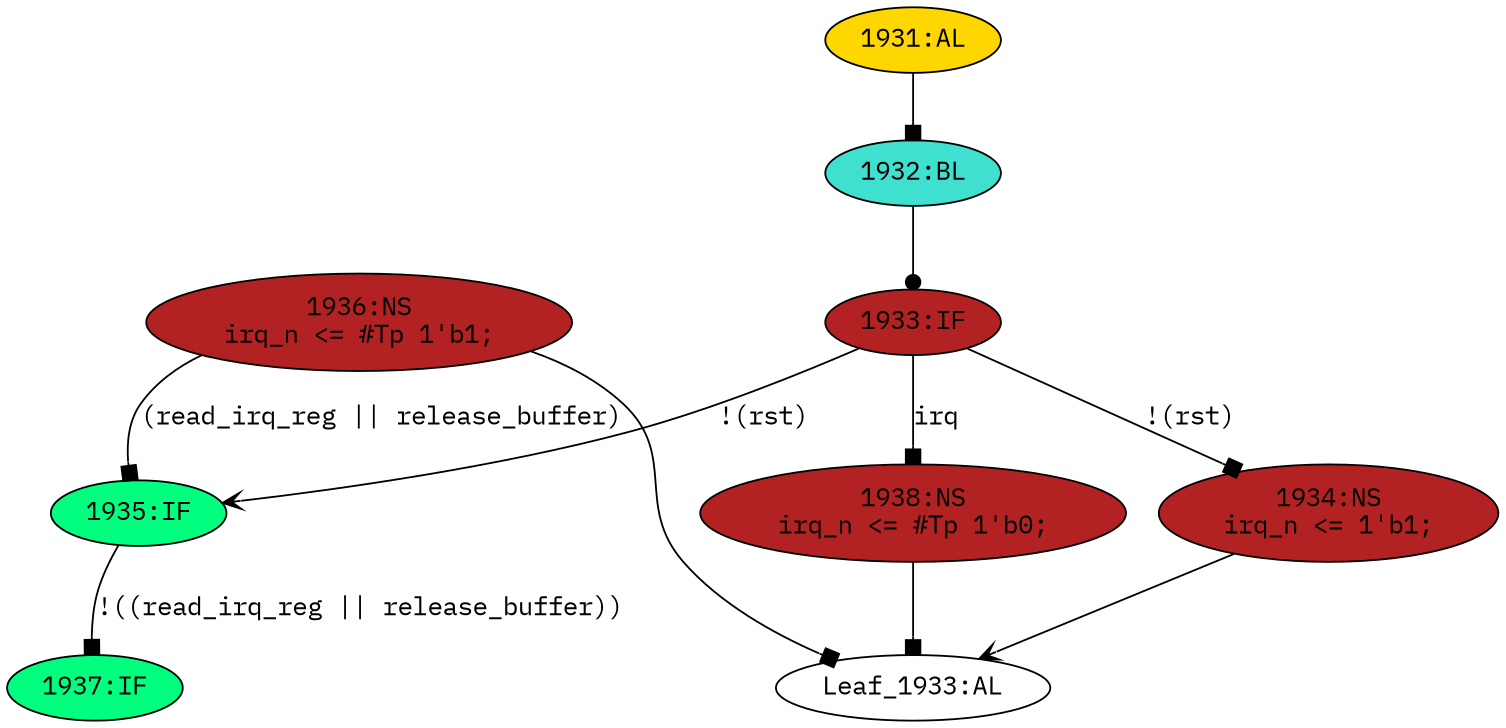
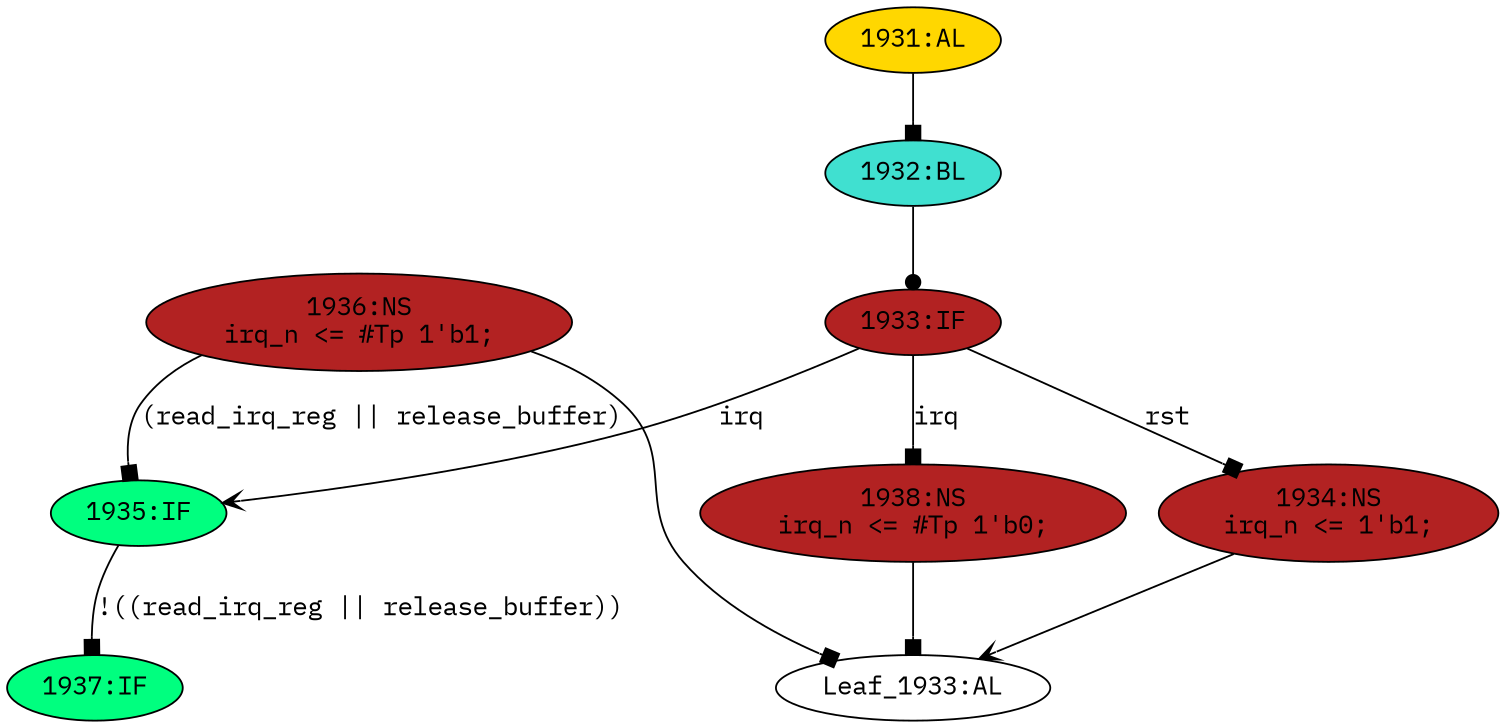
(764, 418) -> (741, 418)
(1190, 418) -> (1167, 418)
